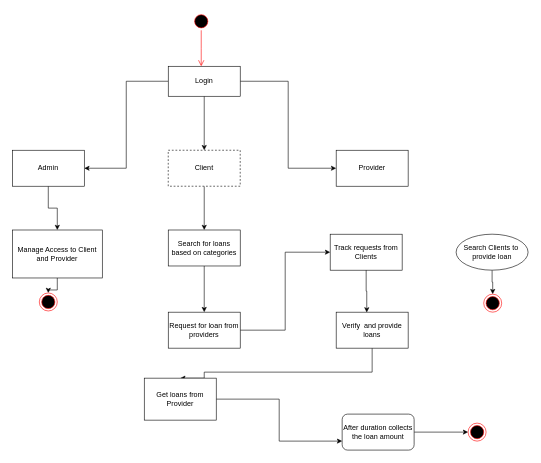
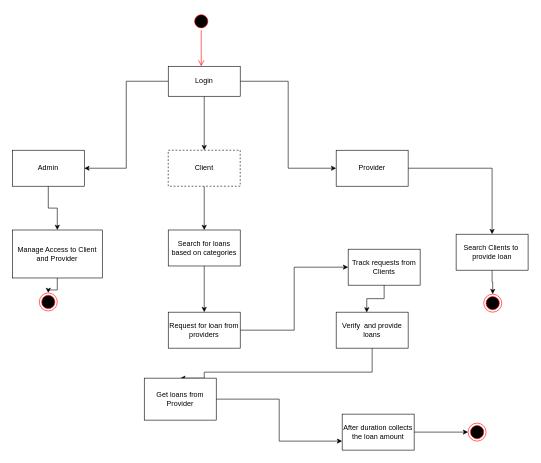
none -> (491, 168)
(366, 252) -> (384, 267)
(492, 252) -> (492, 252)
(378, 432) -> (378, 432)
